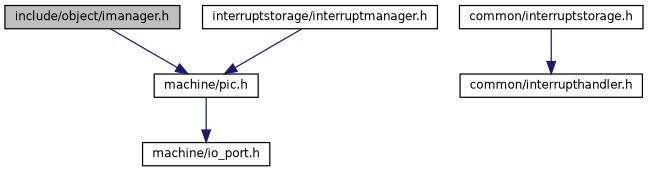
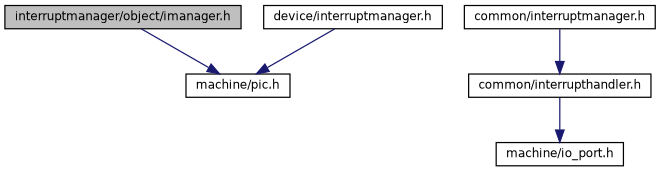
(92, 17) -> (123, 17)
(320, 17) -> (353, 17)
(551, 17) -> (560, 17)
(206, 114) -> (560, 114)
